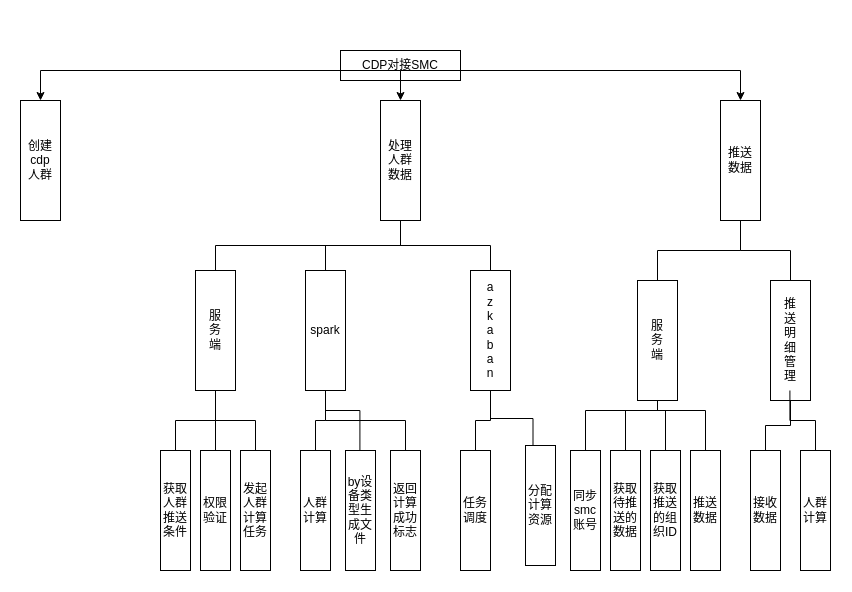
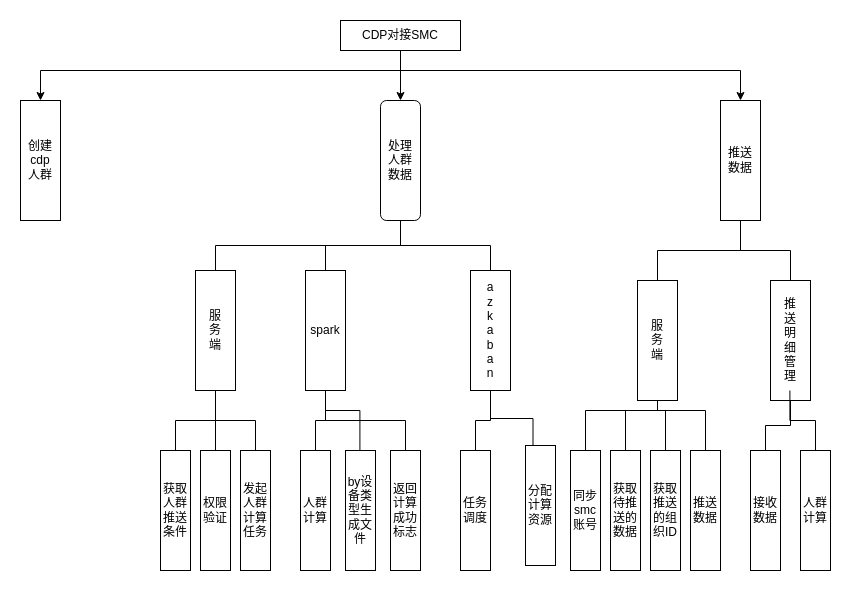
(401, 66) -> (401, 36)
(401, 161) -> (401, 161)
